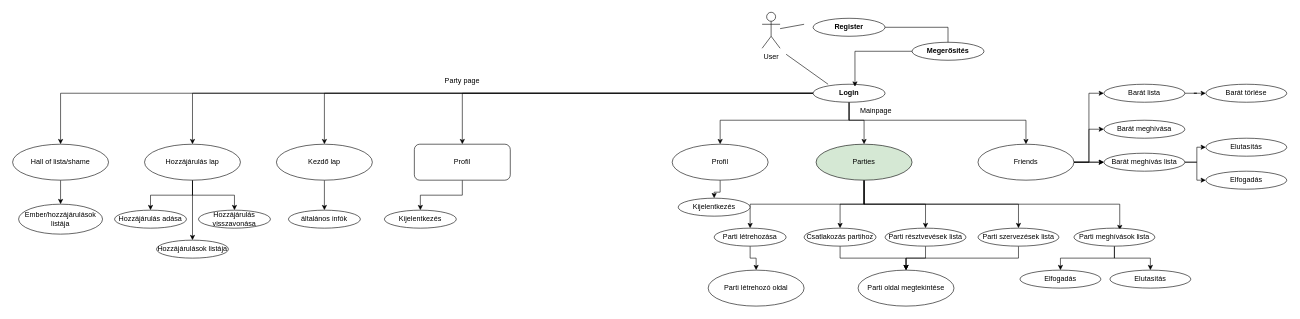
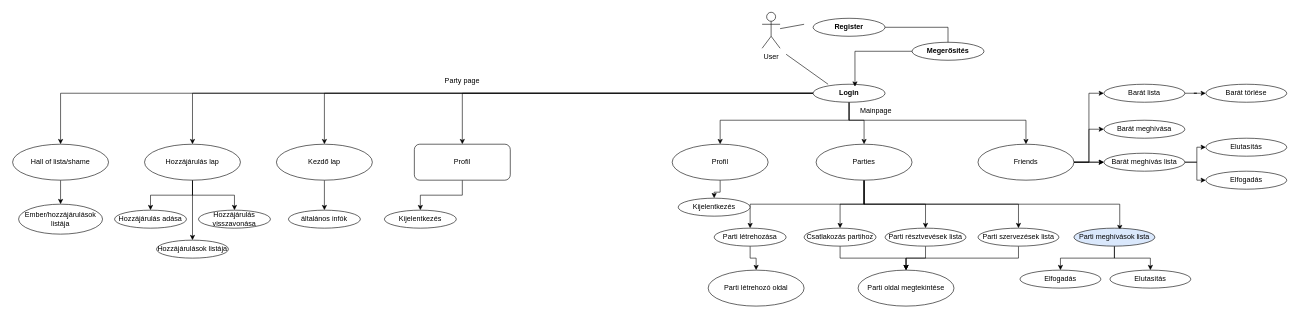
(864, 162) -> (864, 162)
(1115, 237) -> (1115, 237)
